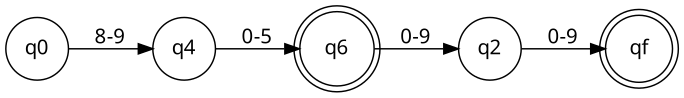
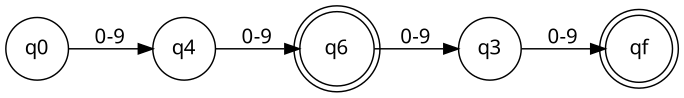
(111, 38) -> (111, 38)
(258, 38) -> (258, 38)
(490, 49) -> (490, 49)
